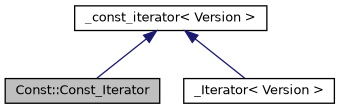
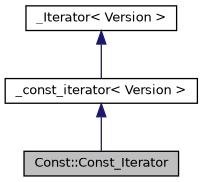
(220, 58) -> (101, 61)
